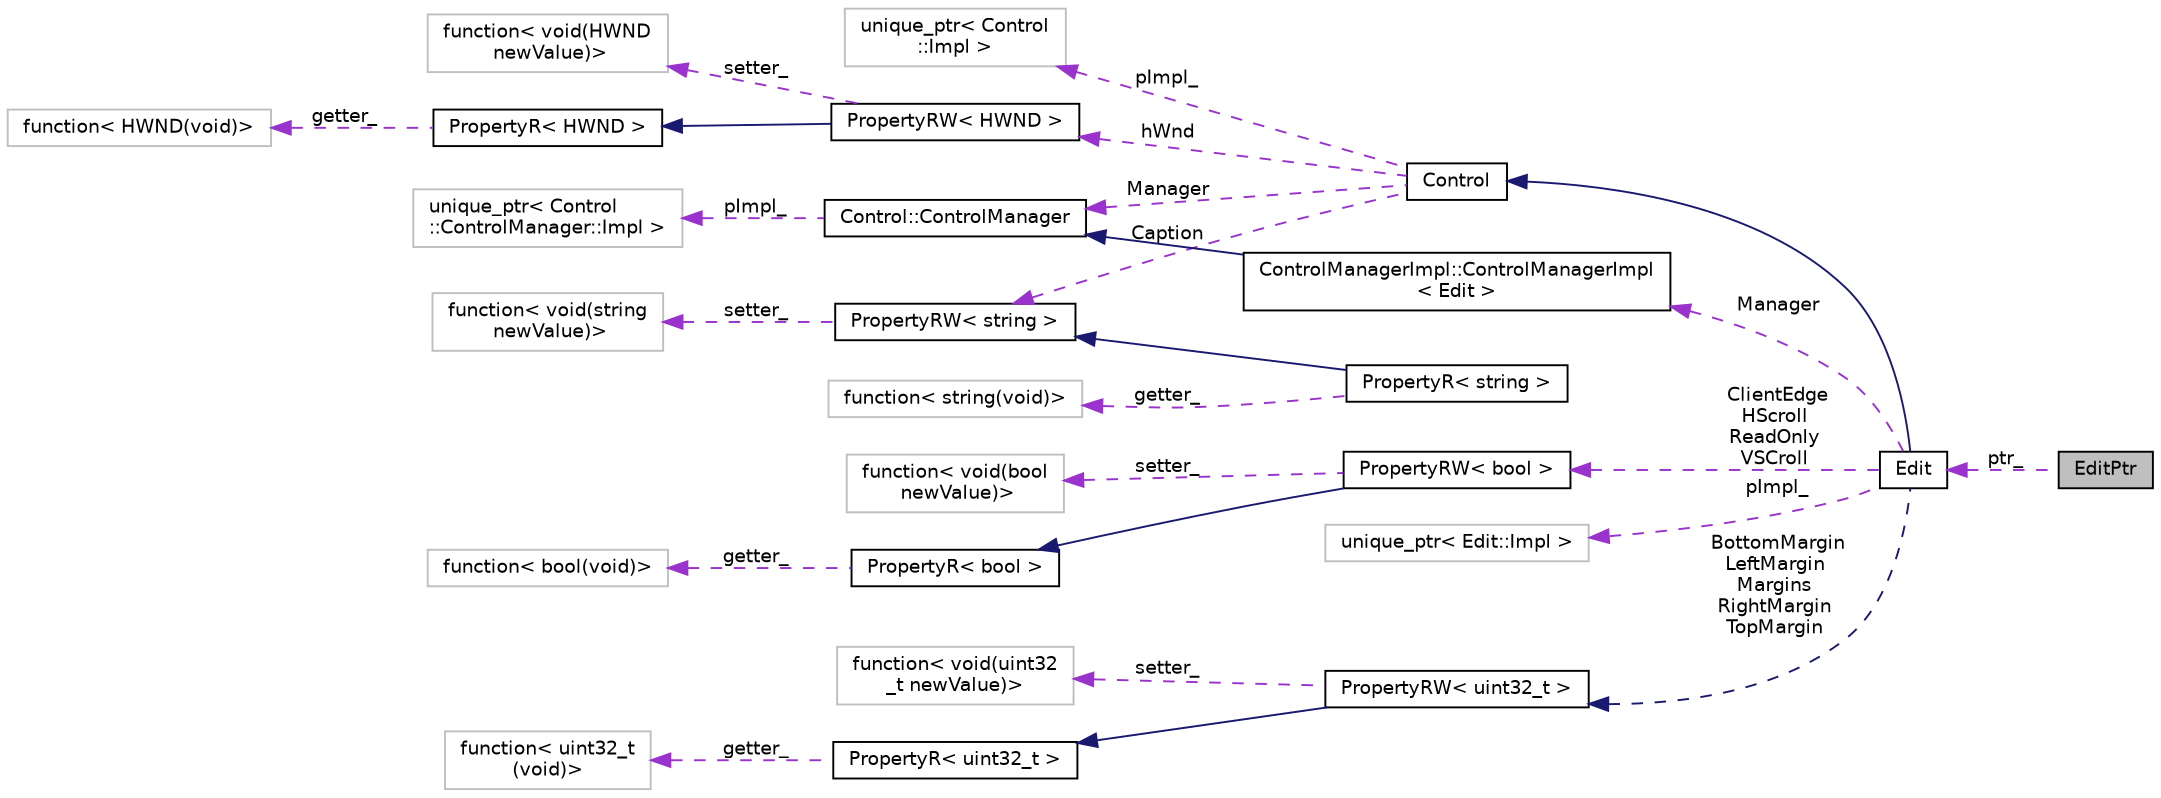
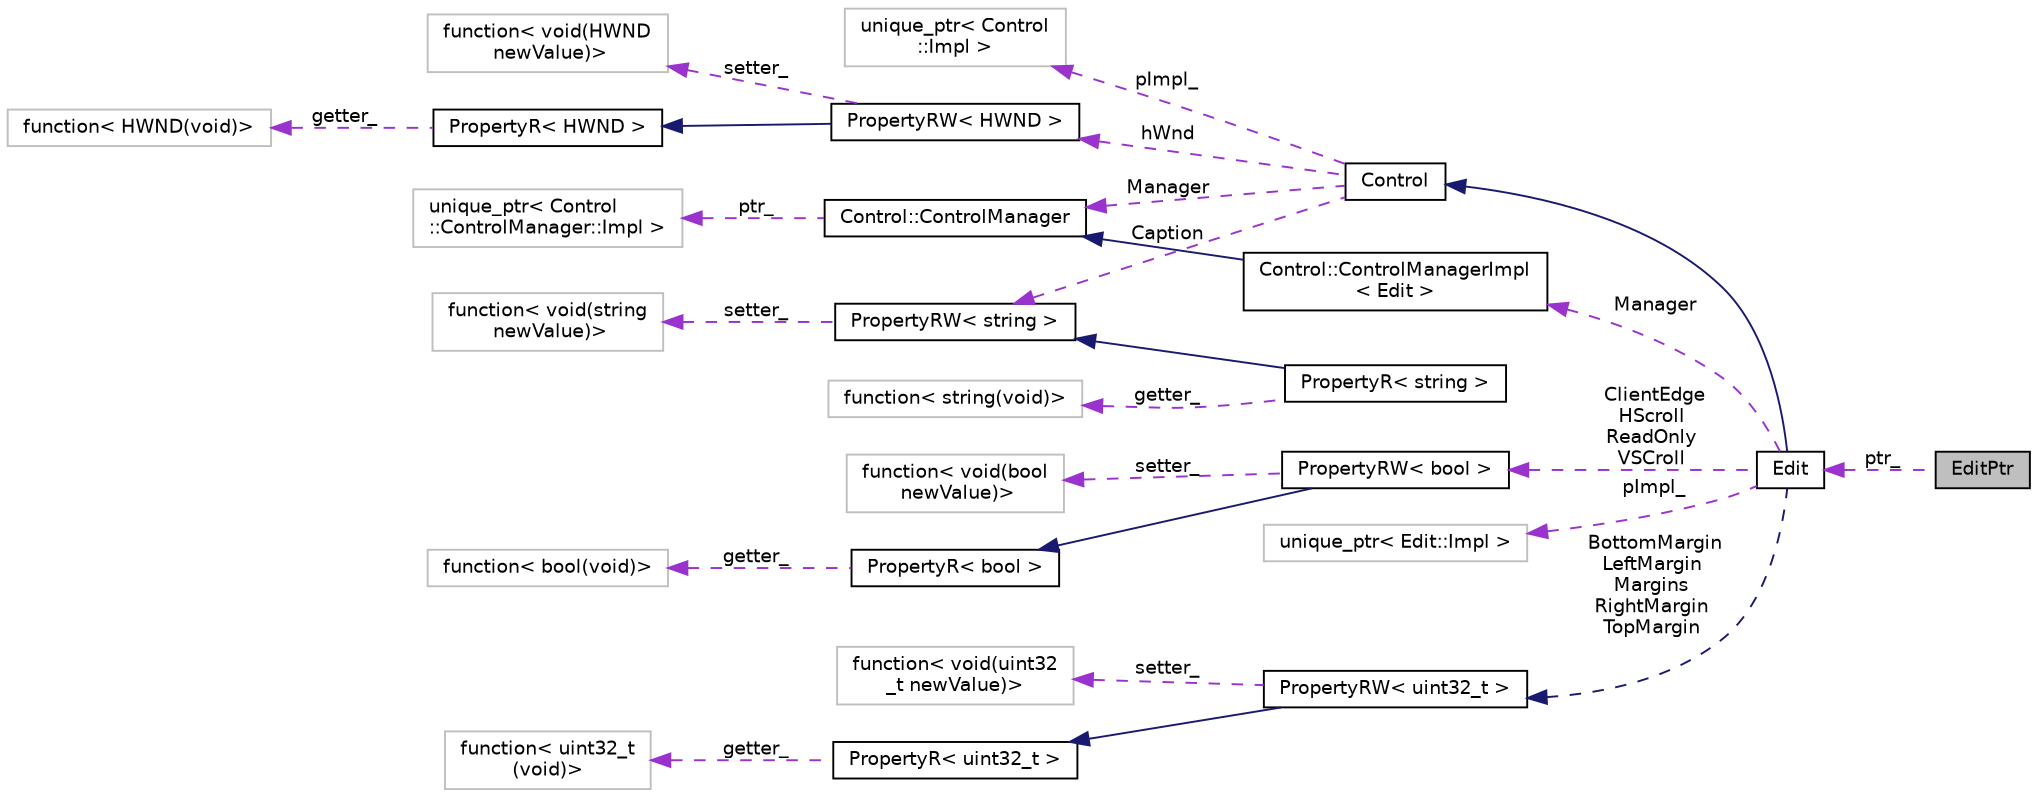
(754, 208) -> (754, 208)
(1457, 282) -> (1396, 282)
